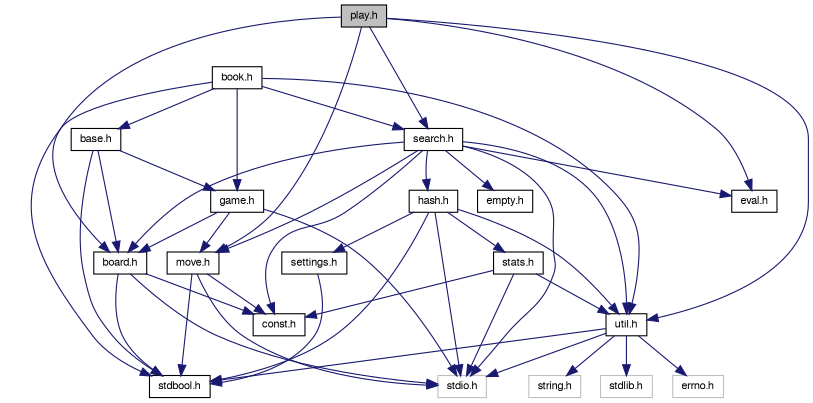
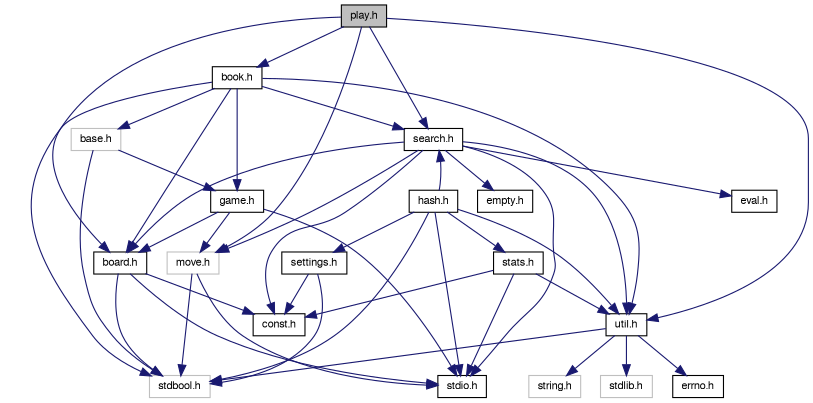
(589, 60) -> (306, 44)
(96, 140) -> (96, 140)
(426, 165) -> (441, 176)
(107, 196) -> (181, 165)
(193, 263) -> (193, 263)
(232, 291) -> (300, 289)
(552, 353) -> none
(180, 387) -> (180, 387)
(462, 387) -> (462, 387)
(698, 387) -> (698, 387)
